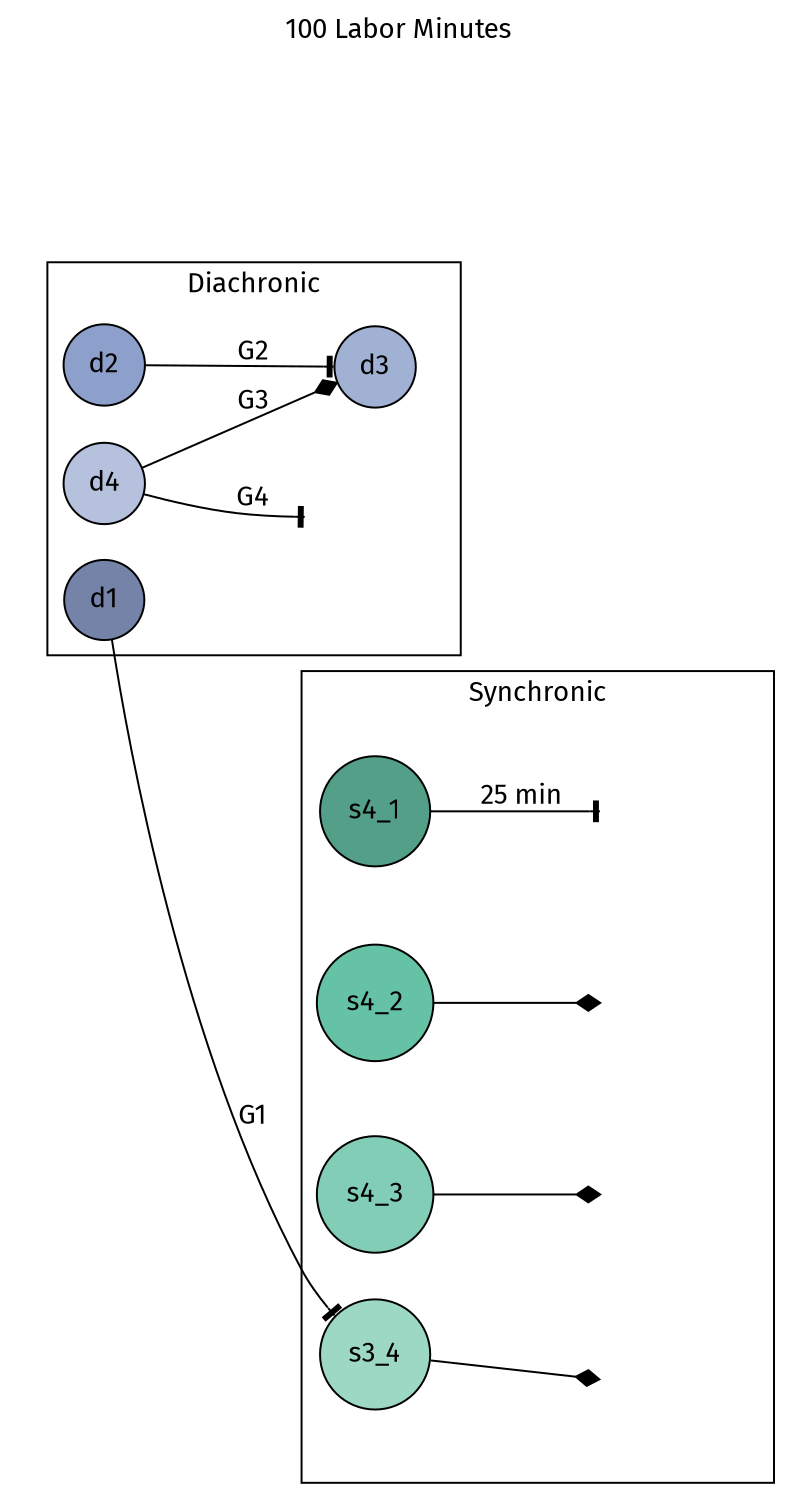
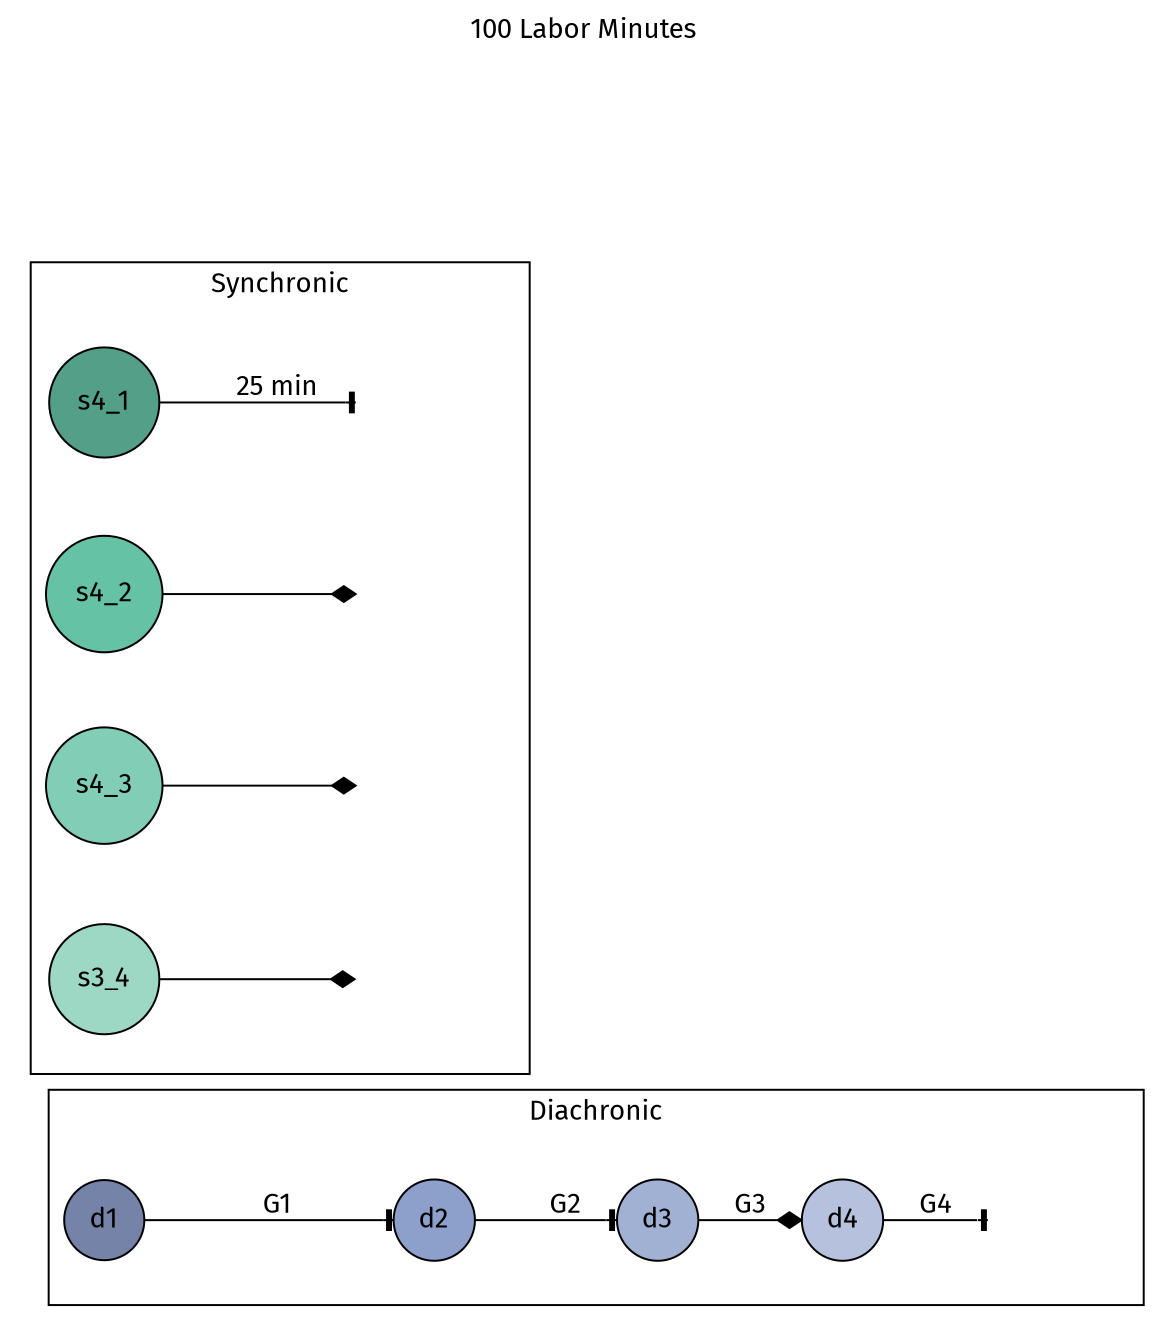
(228, 430) -> (738, 1220)
(189, 984) -> (264, 1220)
